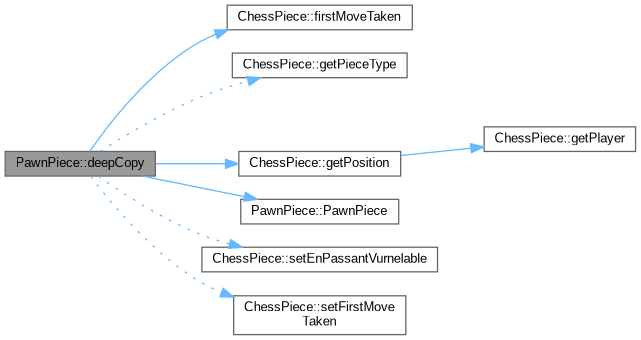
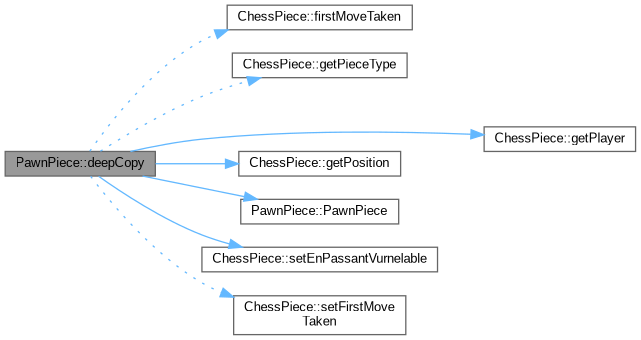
(145, 84) -> (145, 84)
(436, 152) -> (300, 133)
(161, 216) -> (161, 216)
